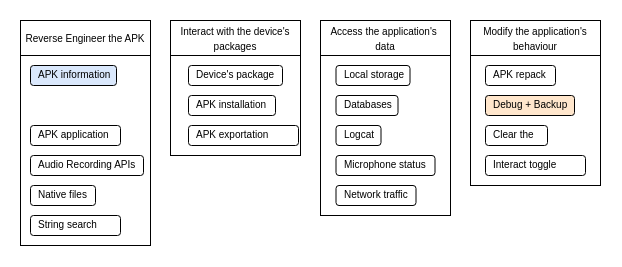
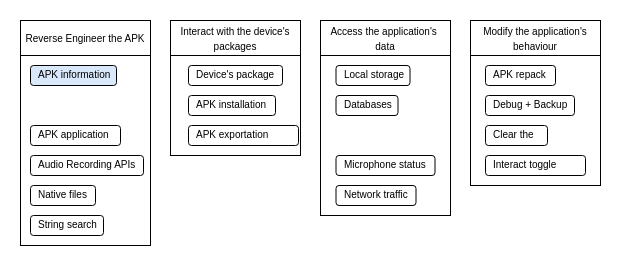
(530, 106) -> (530, 106)
(359, 136) -> none
(76, 226) -> (67, 226)
